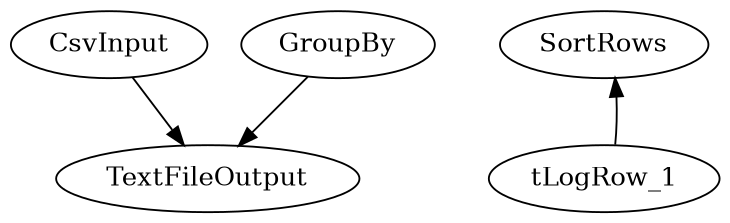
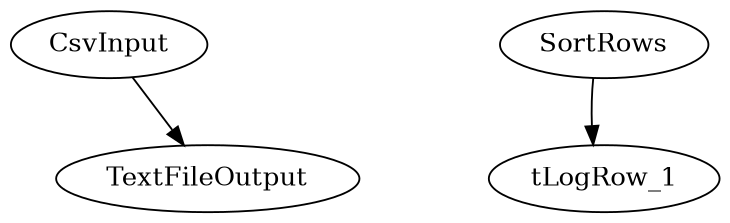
(338, 45) -> none
(617, 121) -> (592, 102)
